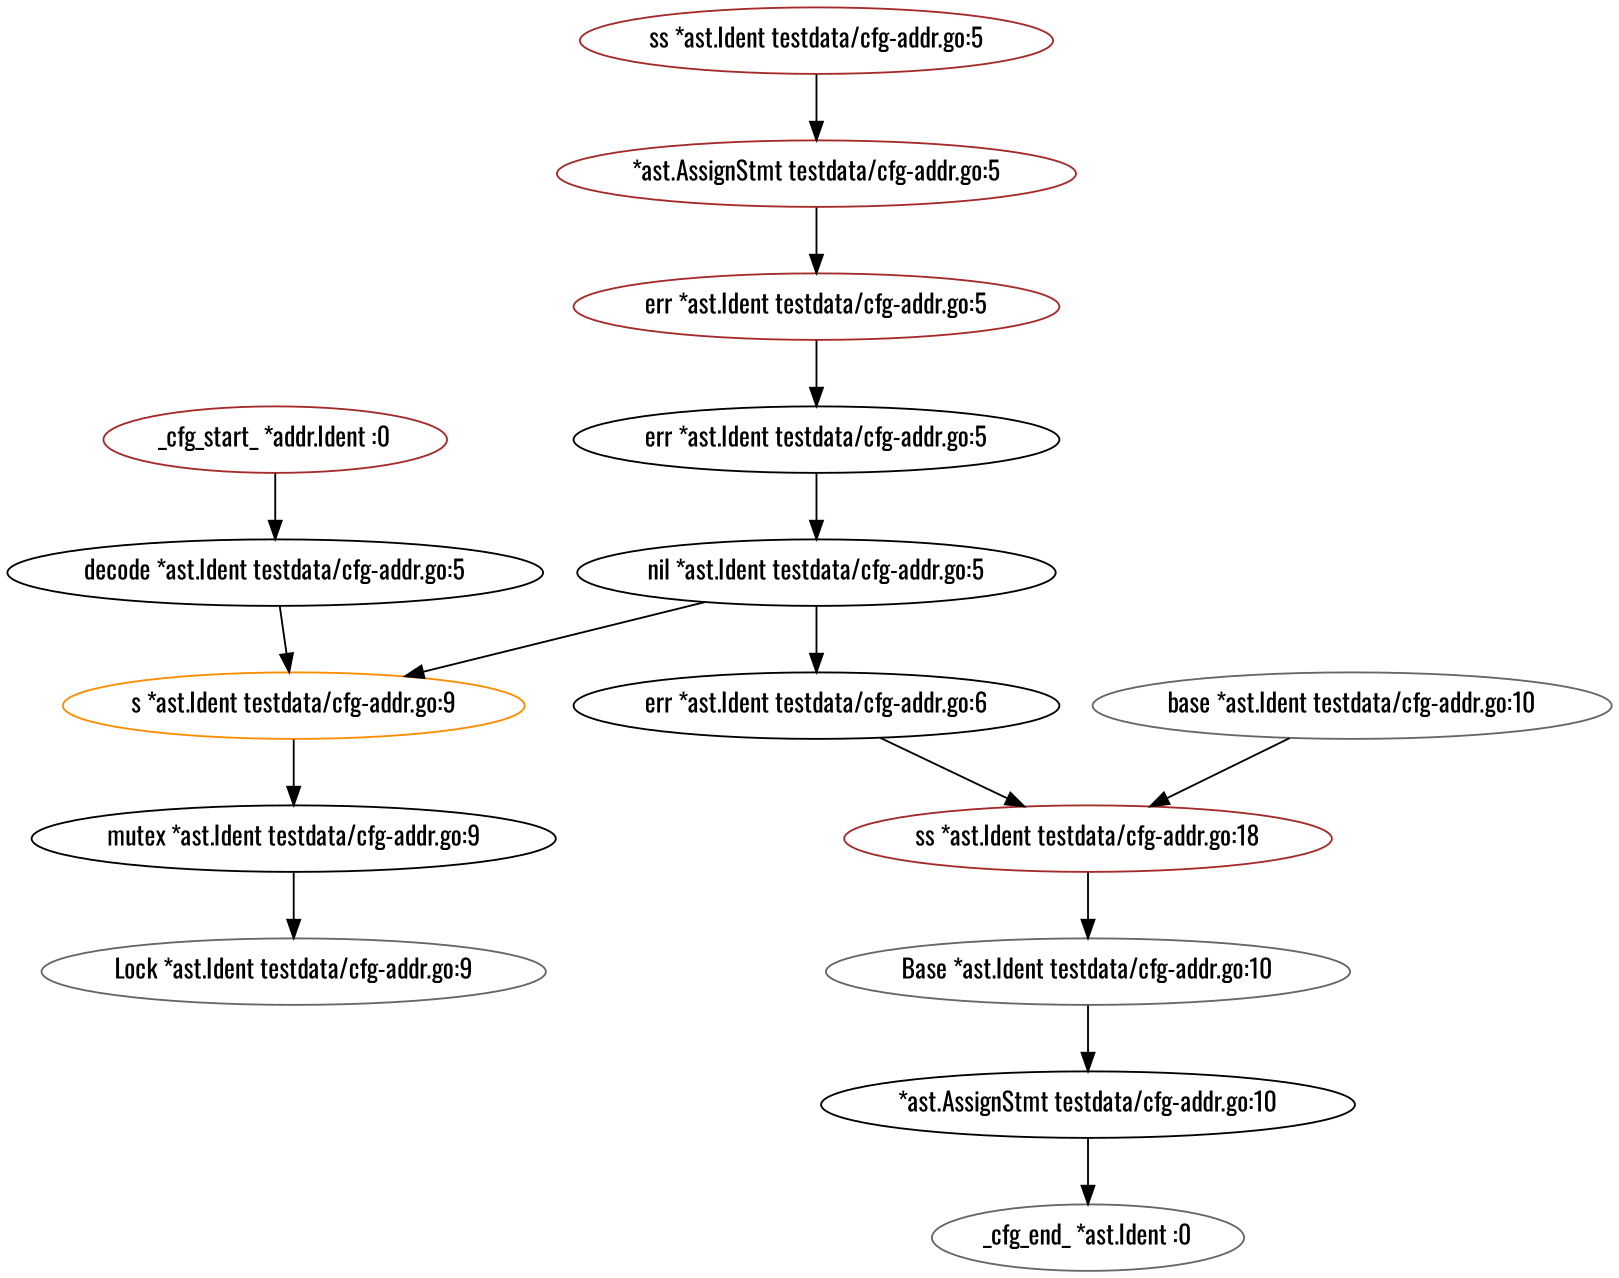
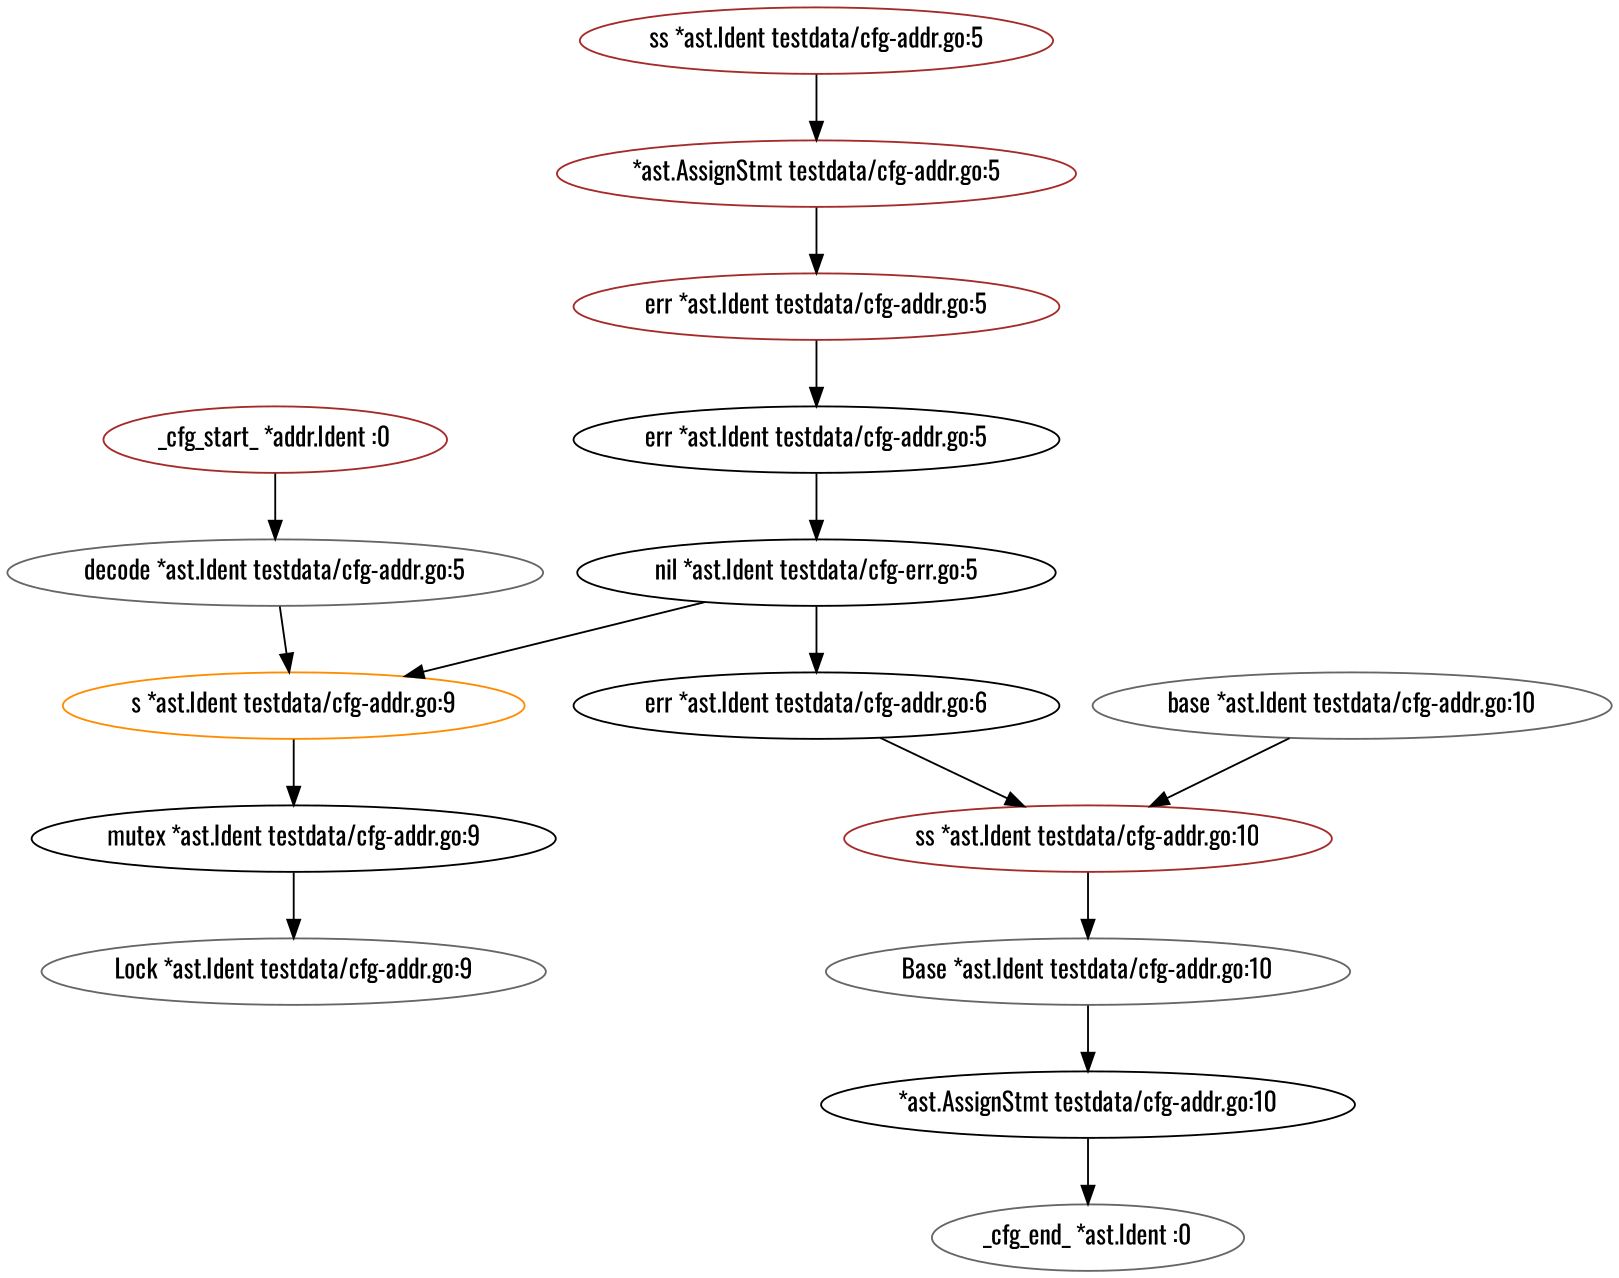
(275, 573) -> (275, 573)
(816, 573) -> (816, 573)
(1088, 839) -> (1088, 839)
